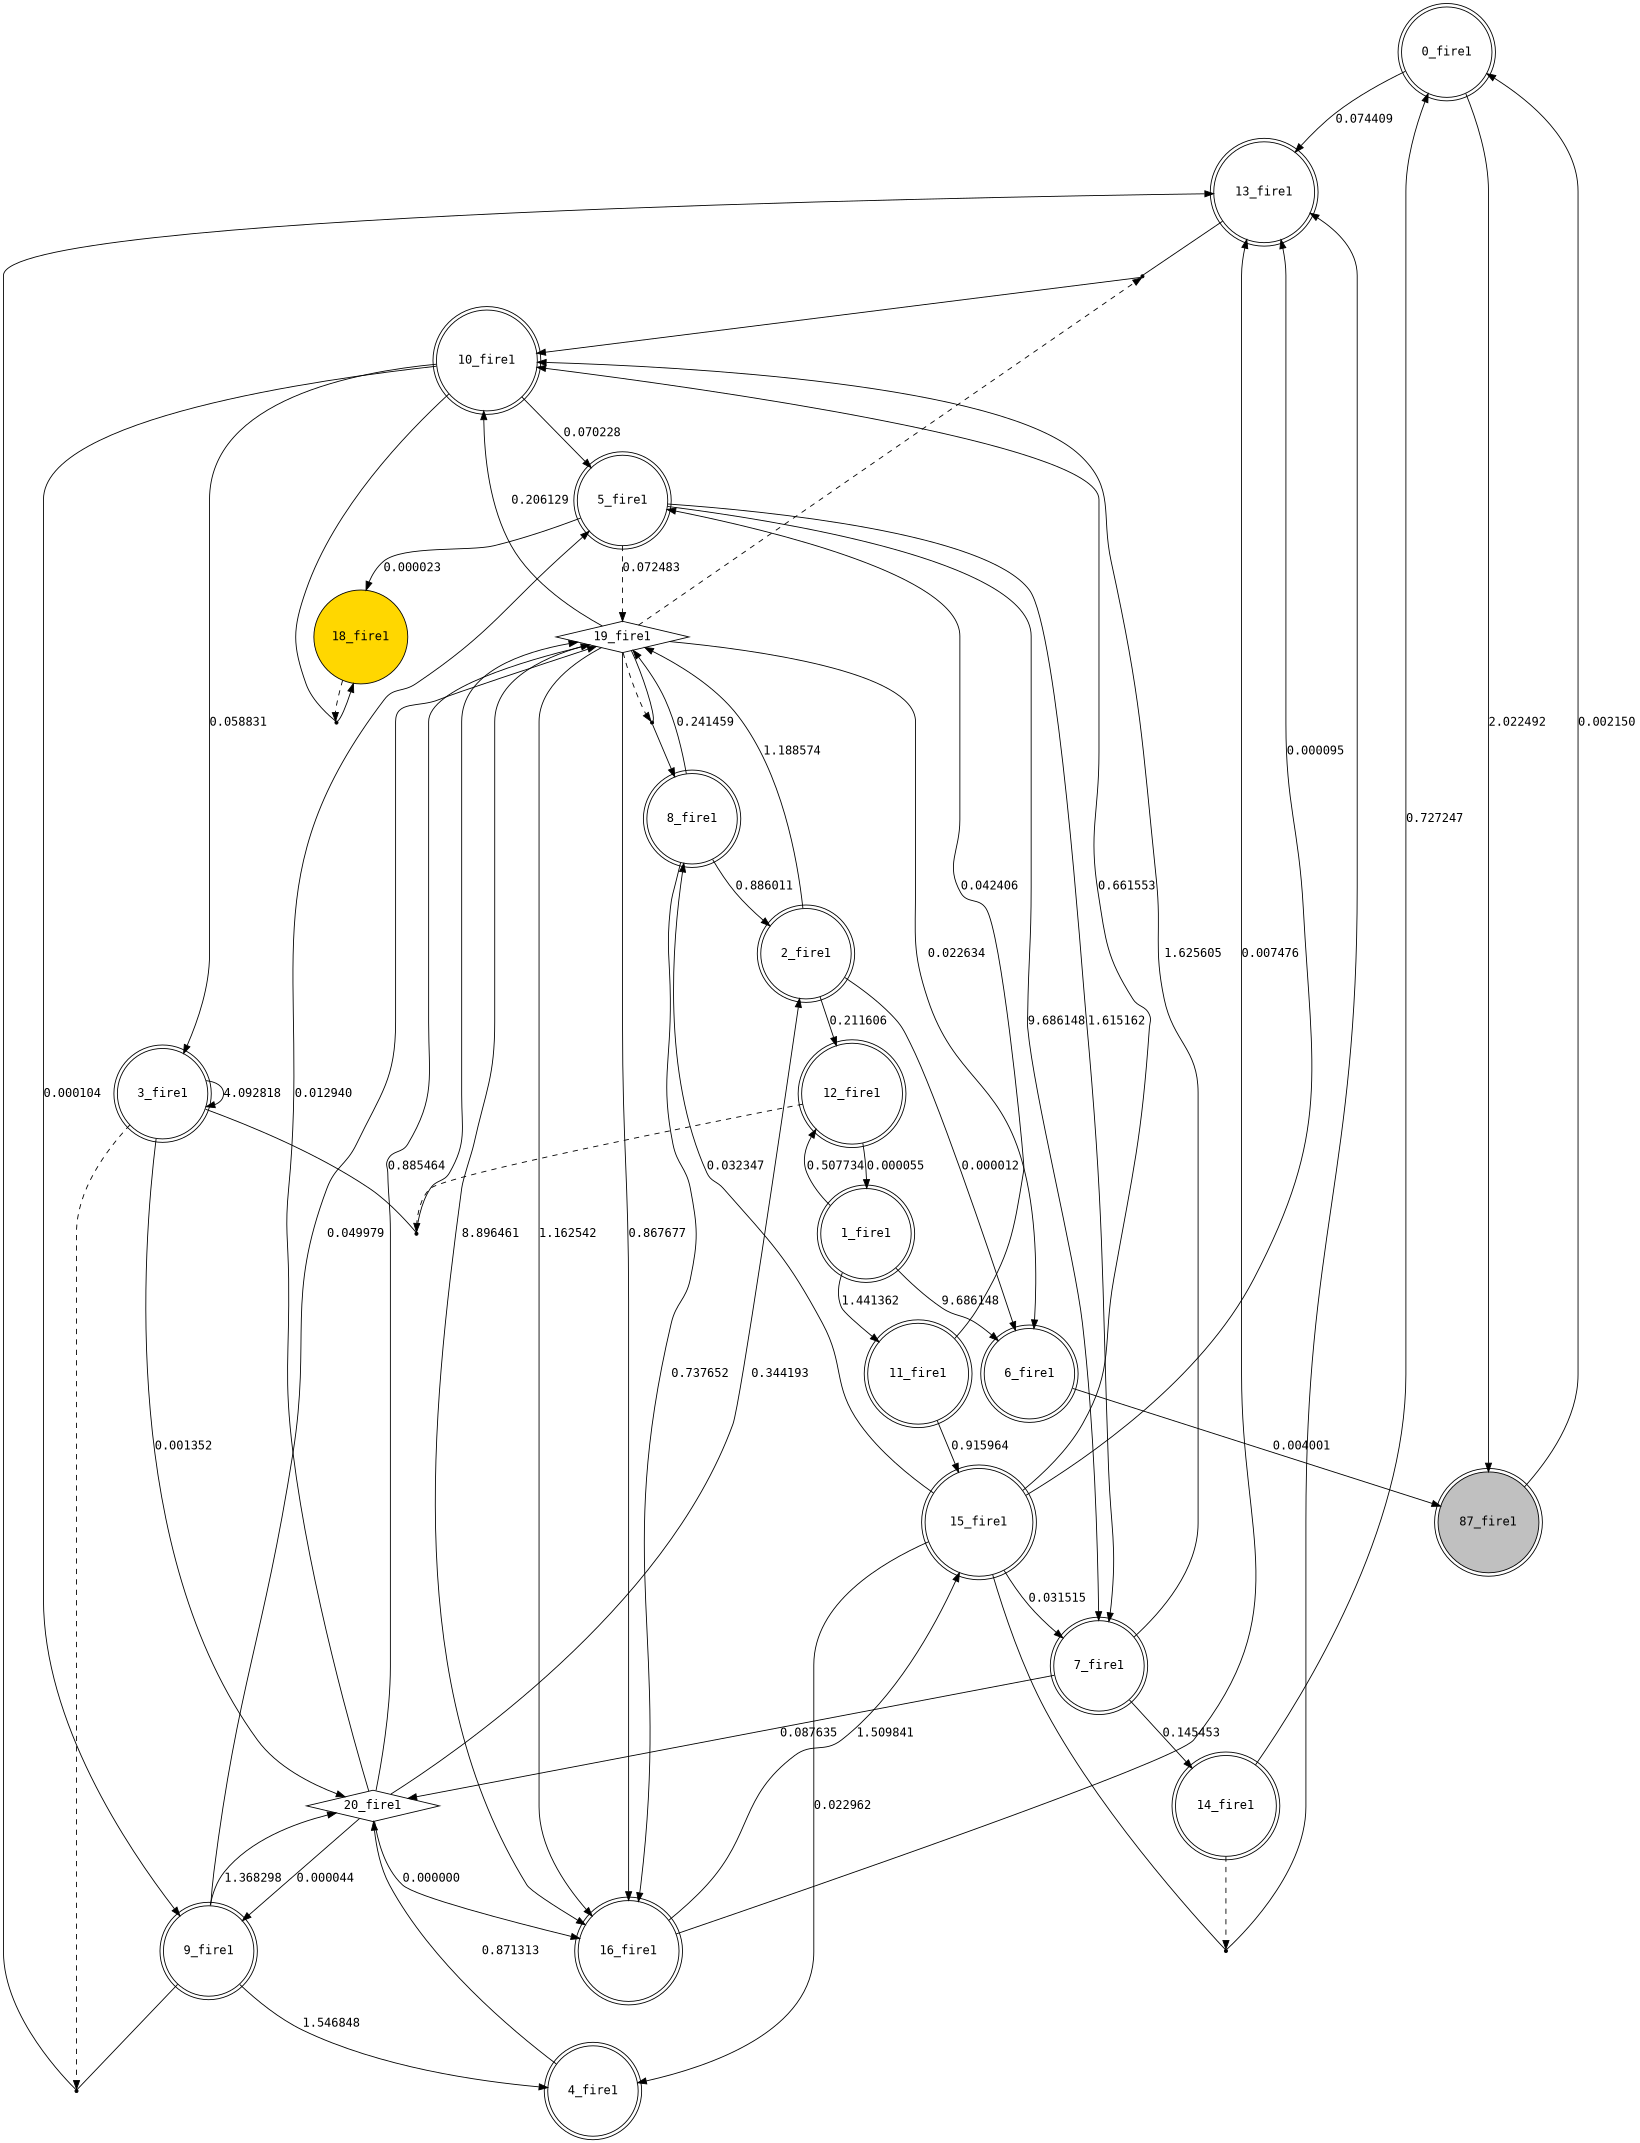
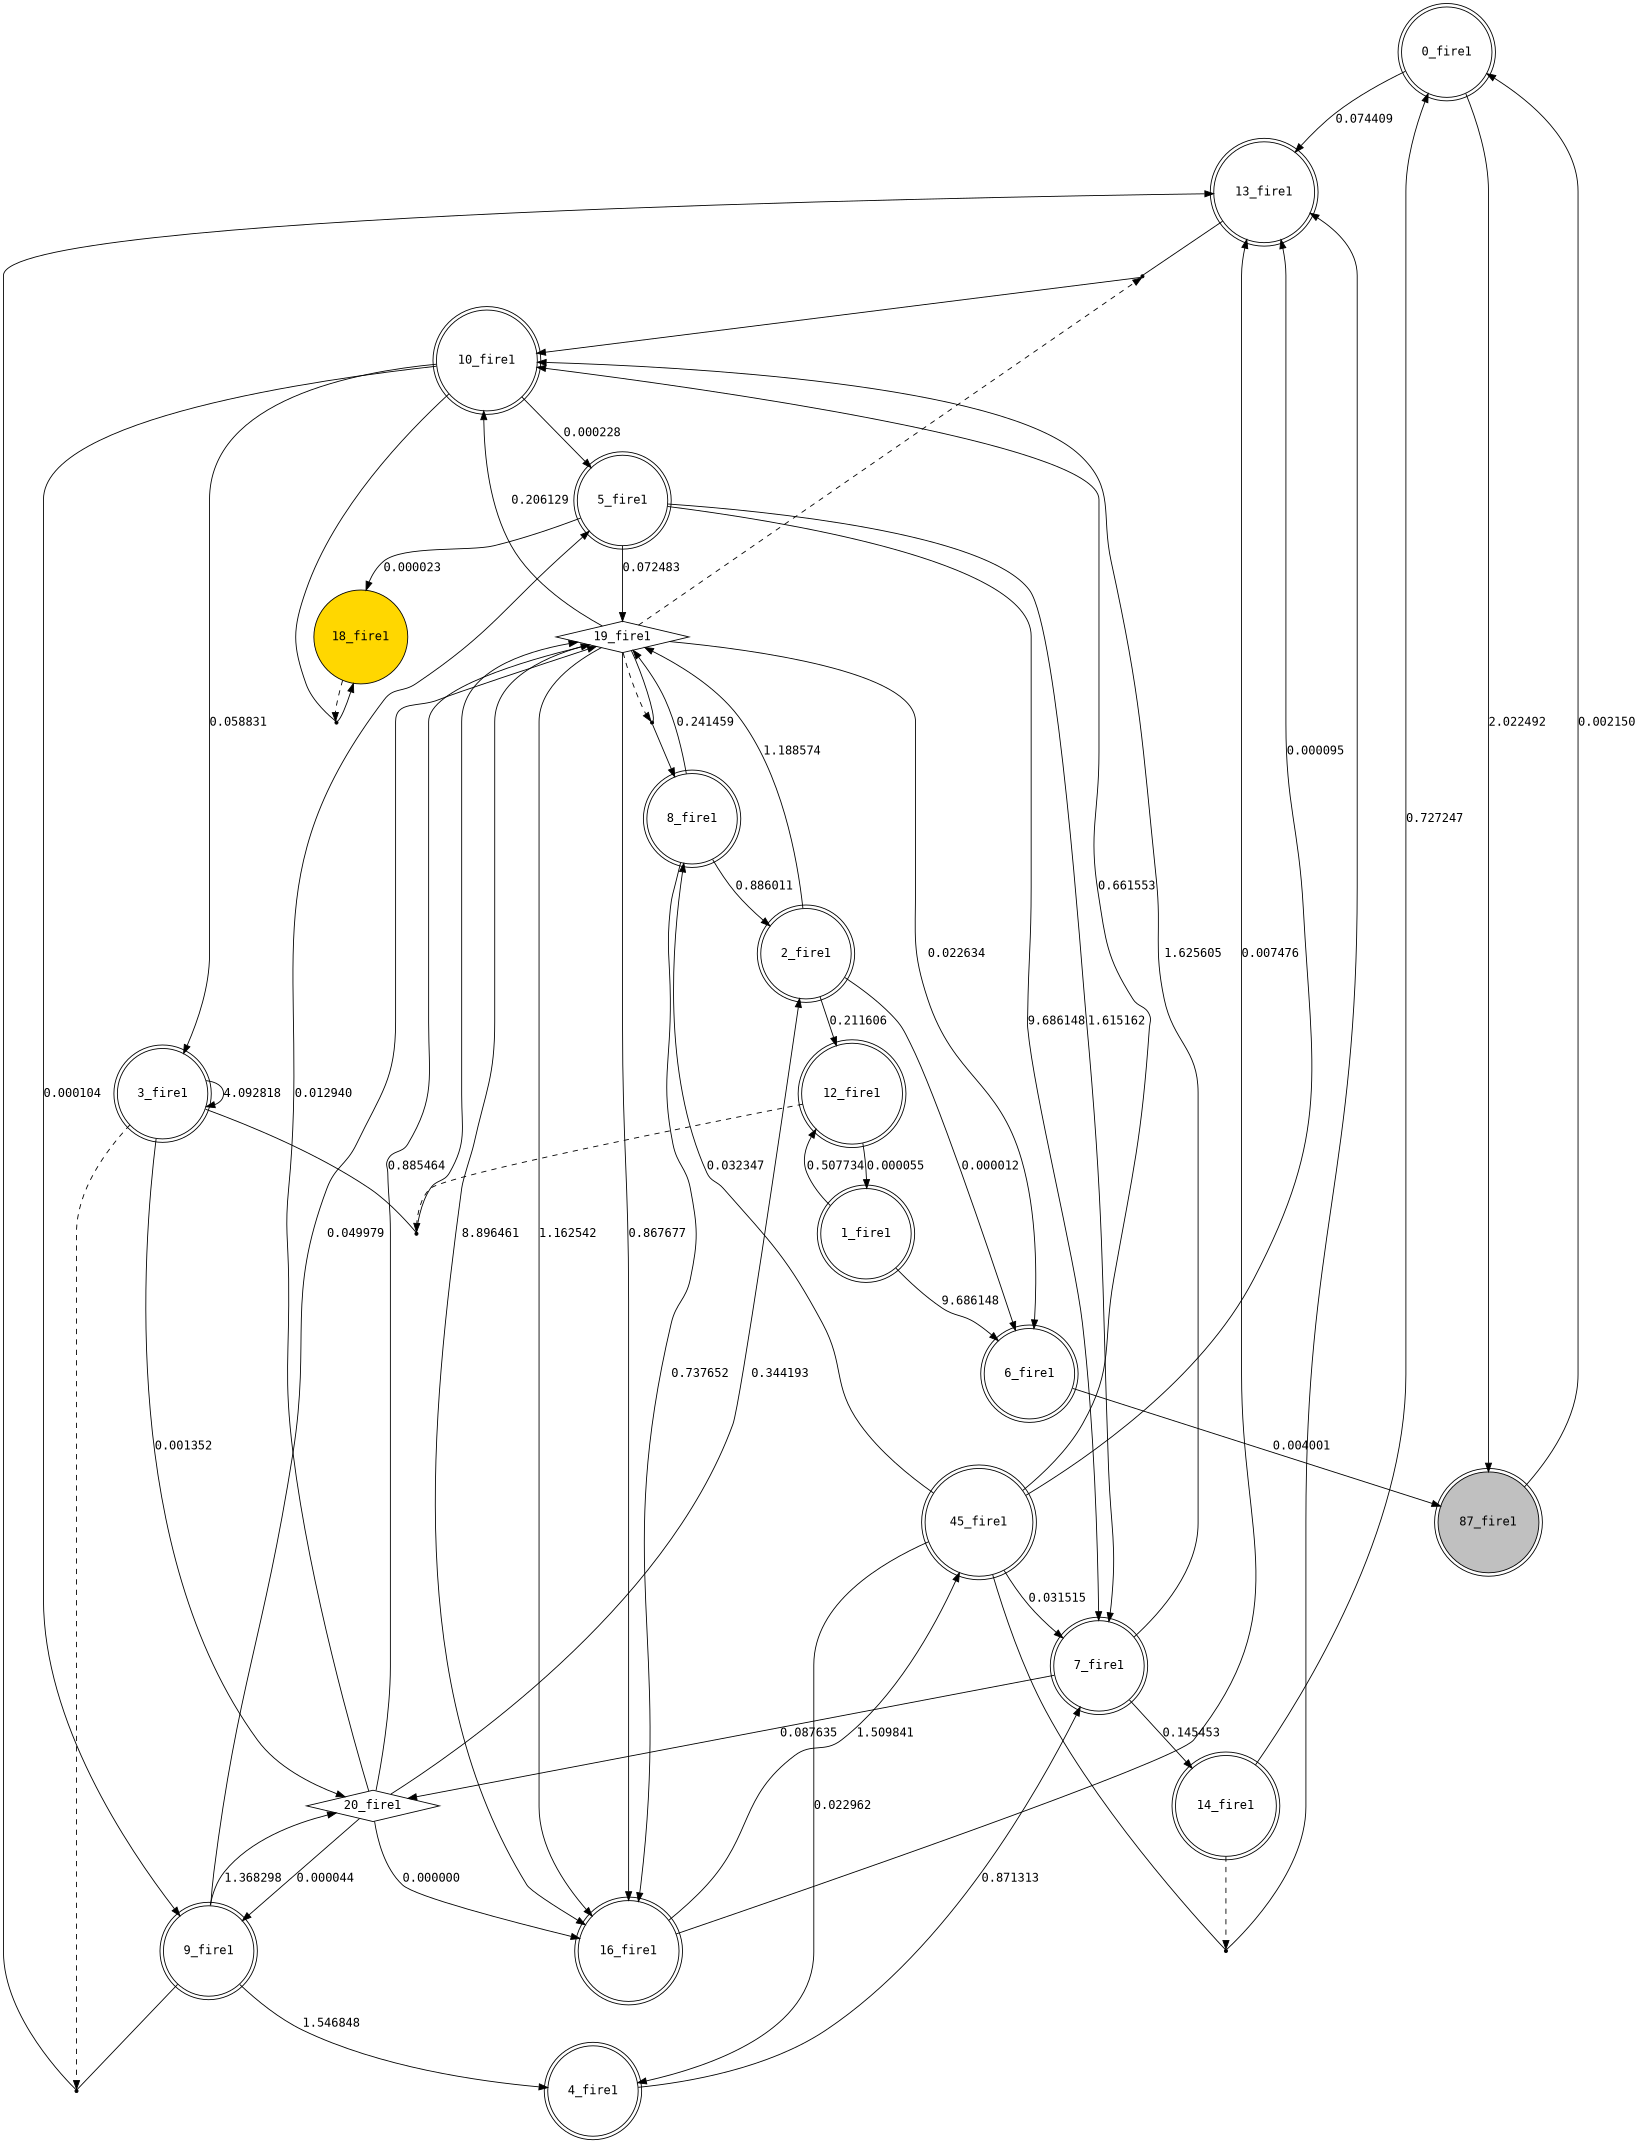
(593, 433) -> (593, 433)
(623, 579) -> (623, 579)
(918, 1374) -> none
(979, 1522) -> (979, 1522)
(445, 1962) -> (905, 1963)
